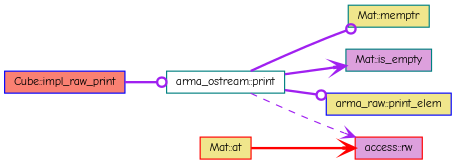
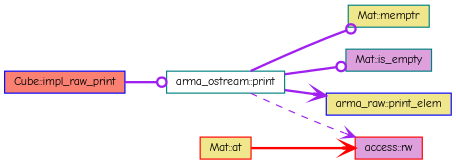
(309, 71) -> (311, 71)
(301, 92) -> (300, 92)
